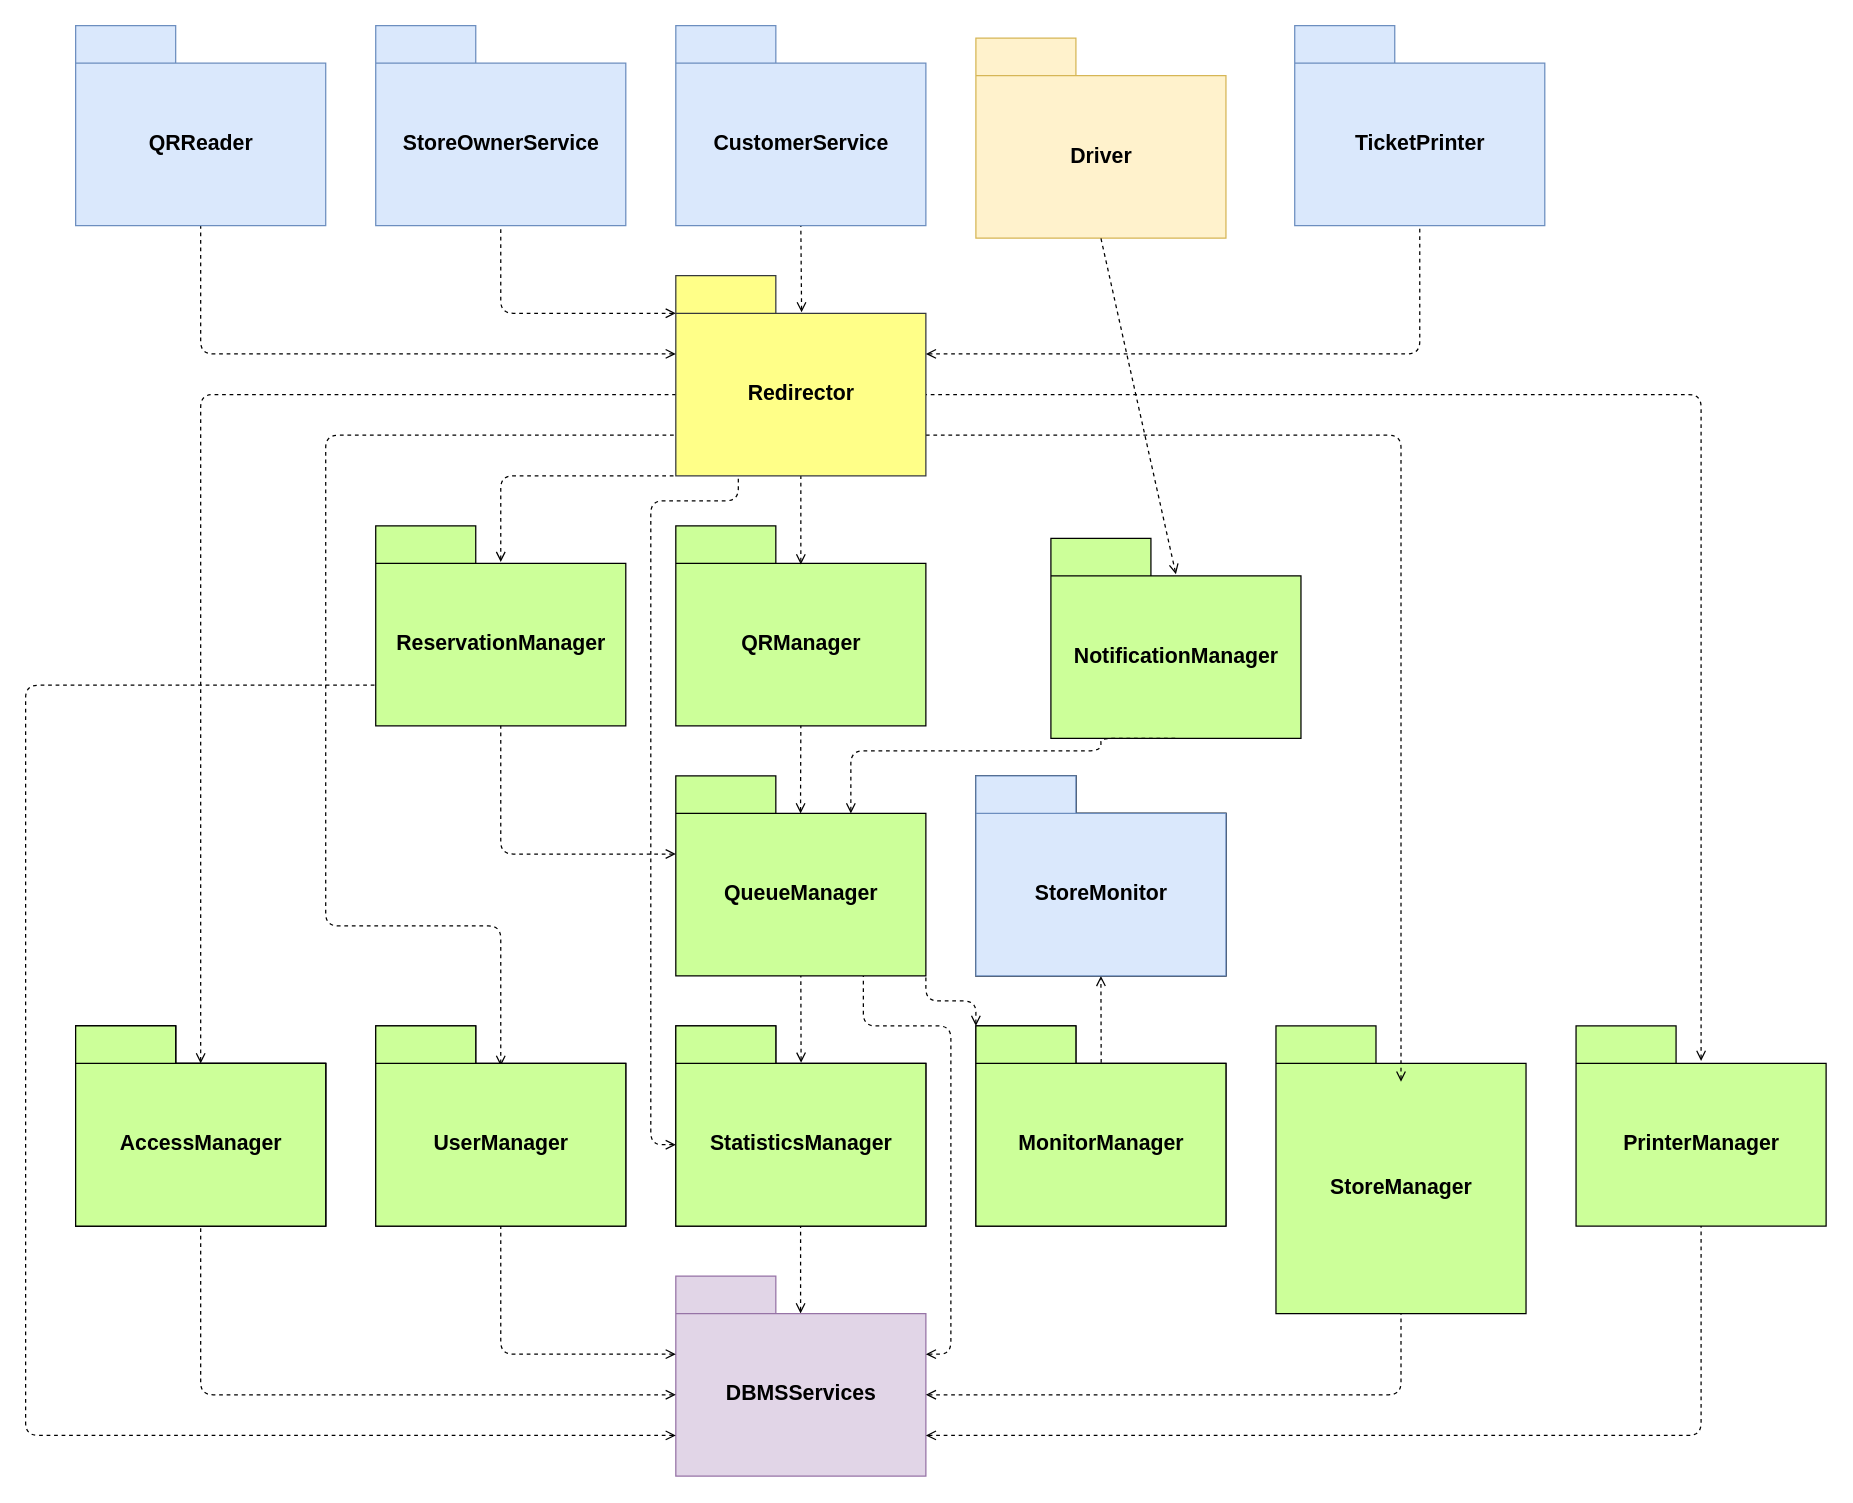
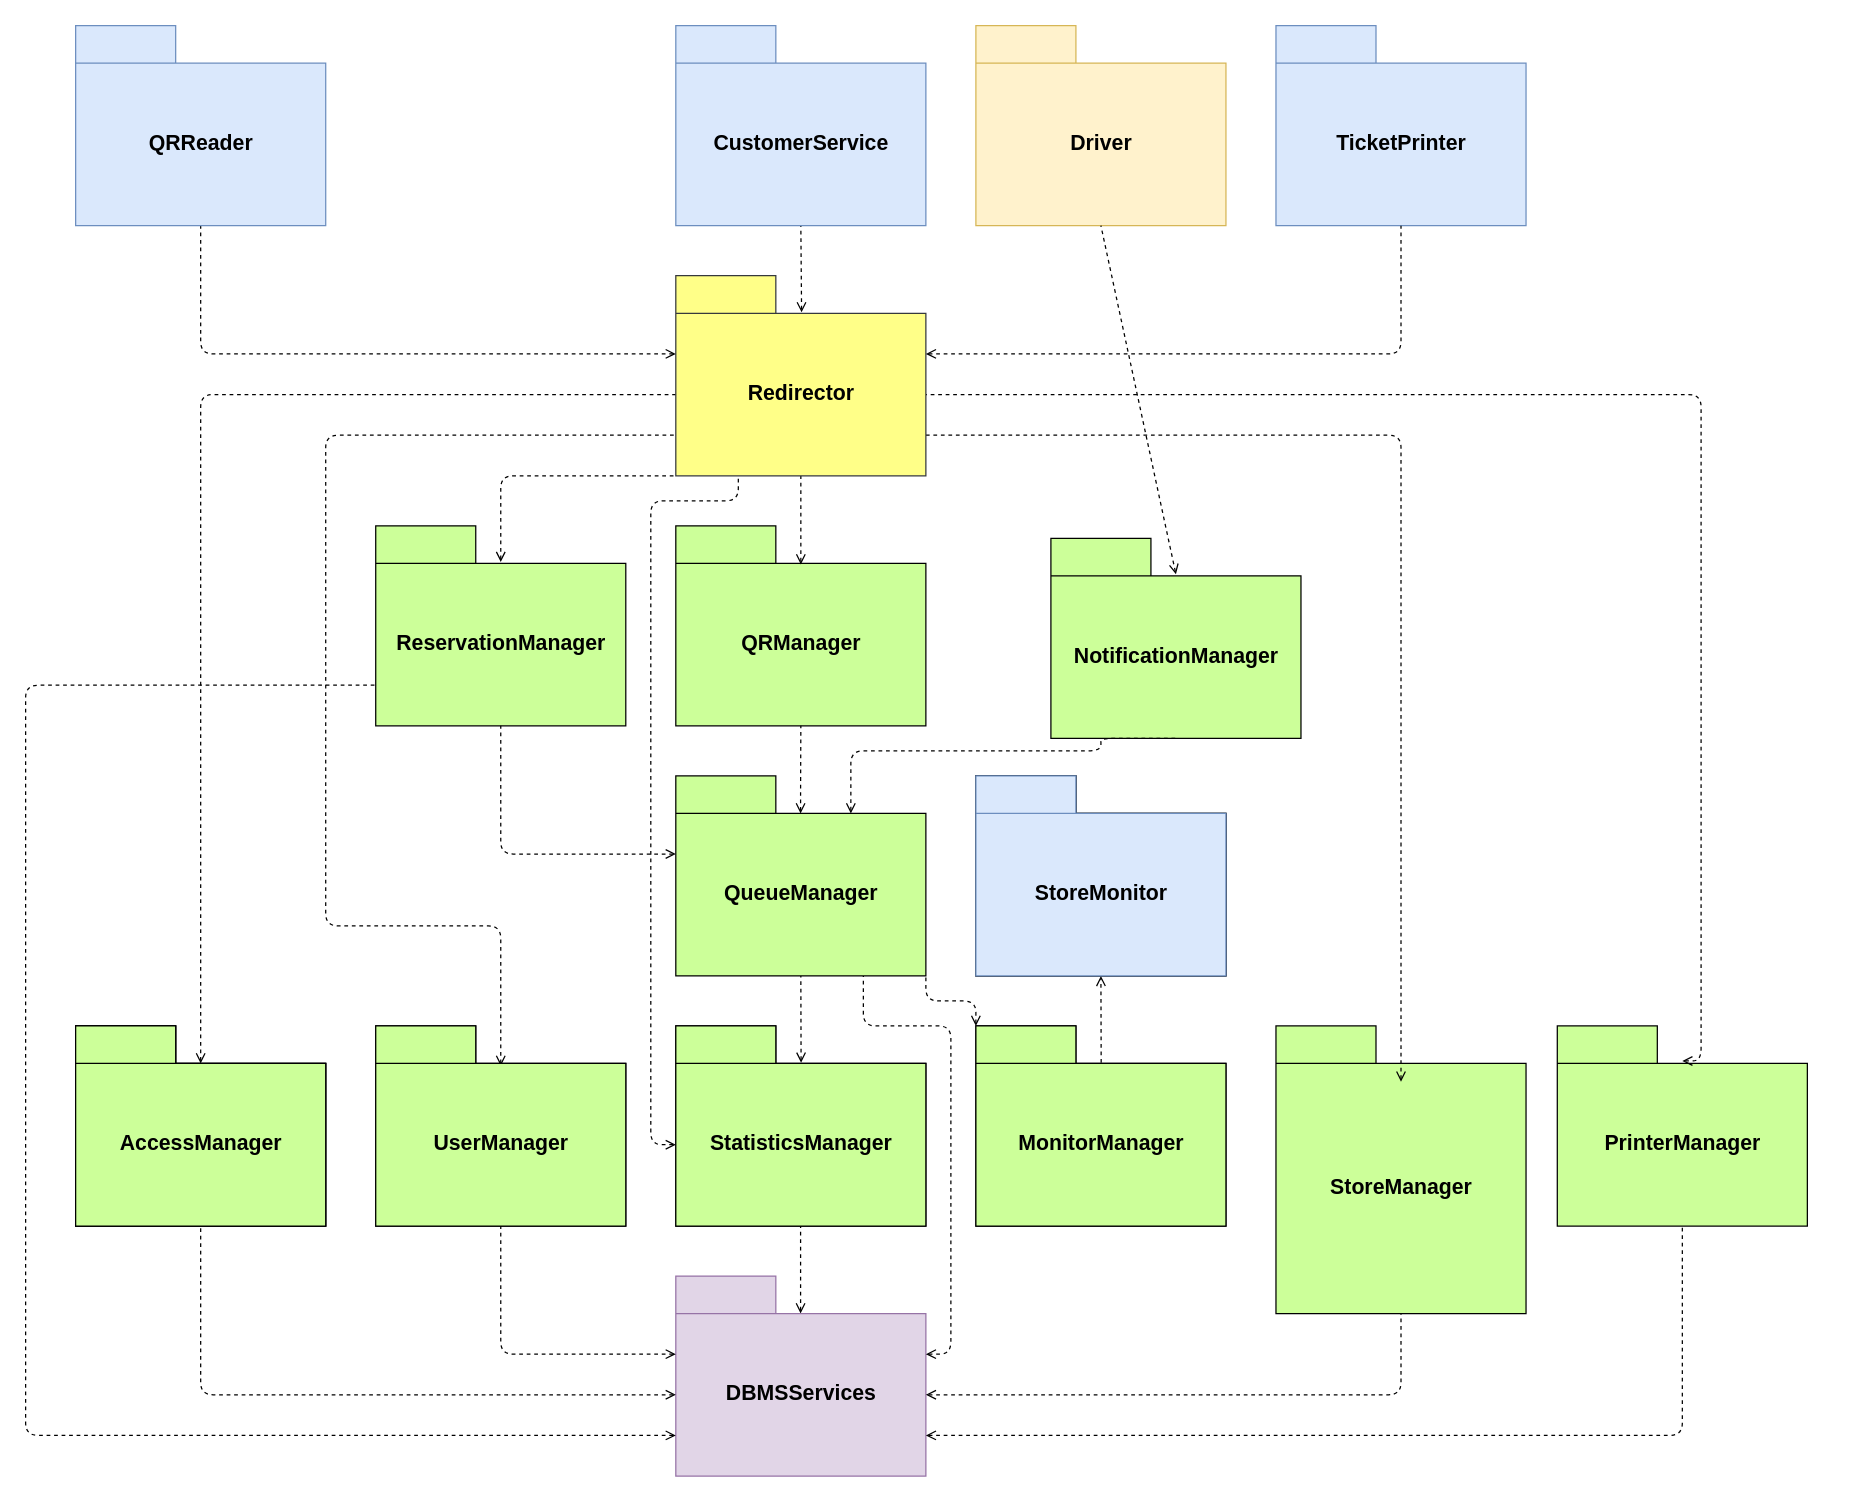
(501, 126) -> none
(1419, 126) -> (1401, 126)
(1101, 138) -> (1101, 126)
(548, 313) -> none
(1701, 1126) -> (1682, 1126)
